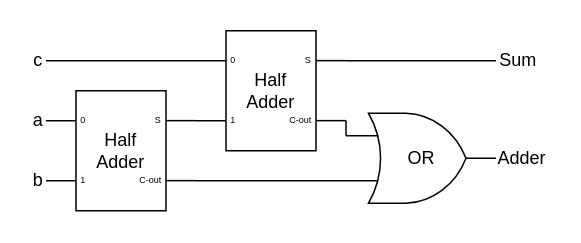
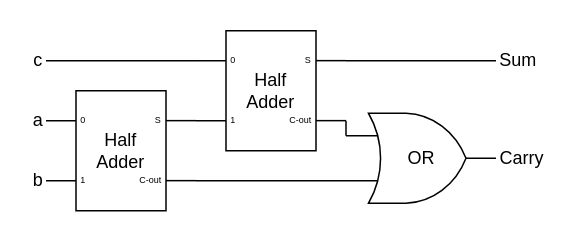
(522, 158) -> (522, 158)
